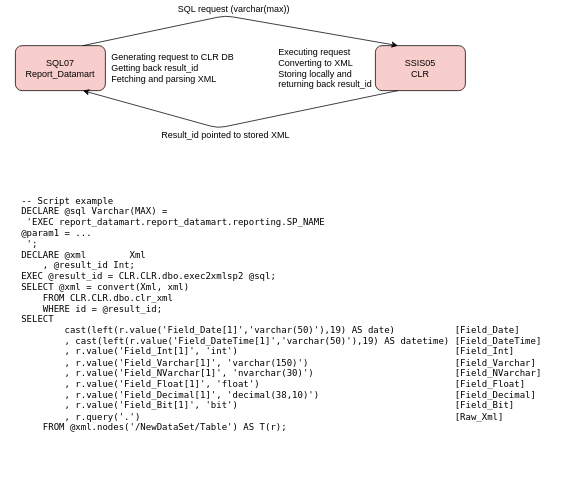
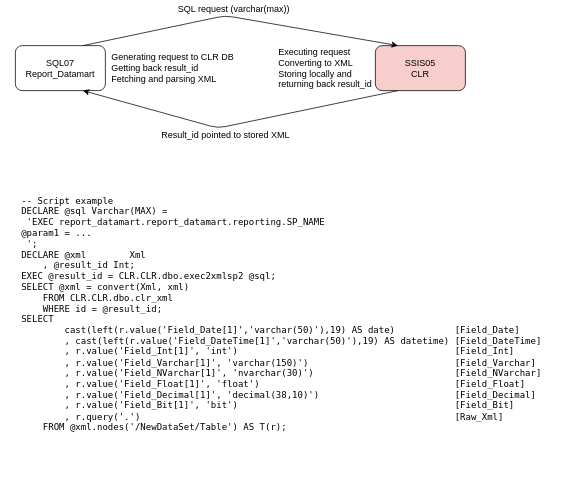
(60, 68) -> (60, 68)
